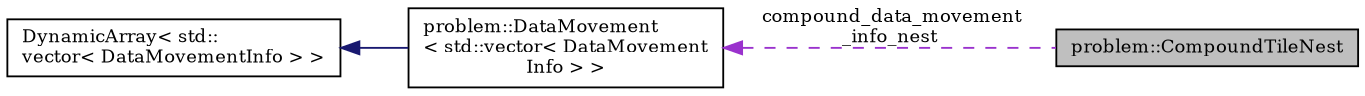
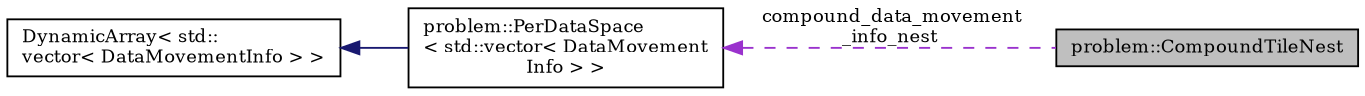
(566, 48) -> (566, 48)
